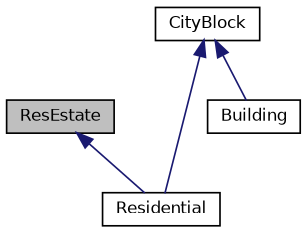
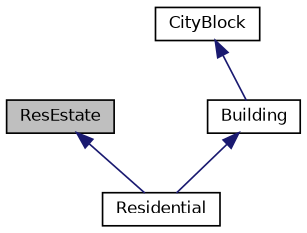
(182, 125) -> (202, 169)
